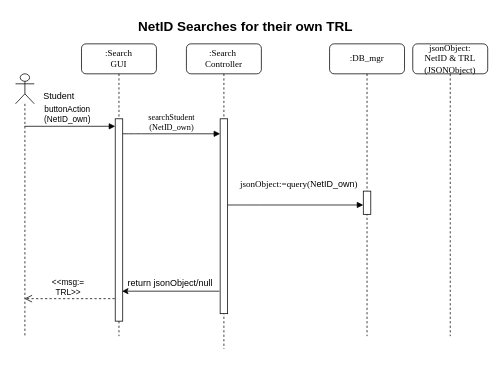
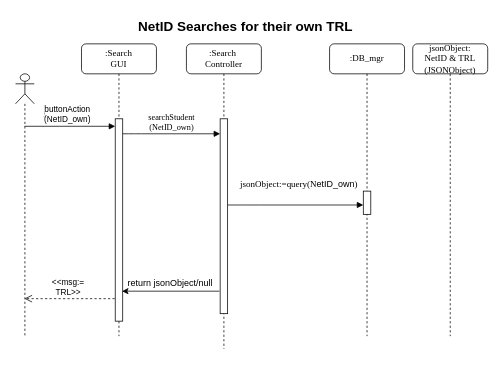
(59, 96) -> (59, 115)
